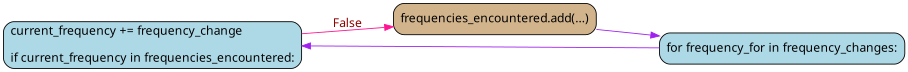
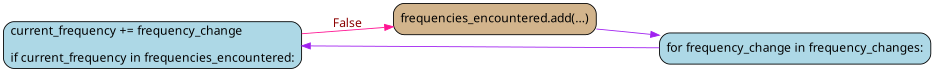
(782, 49) -> (795, 49)
